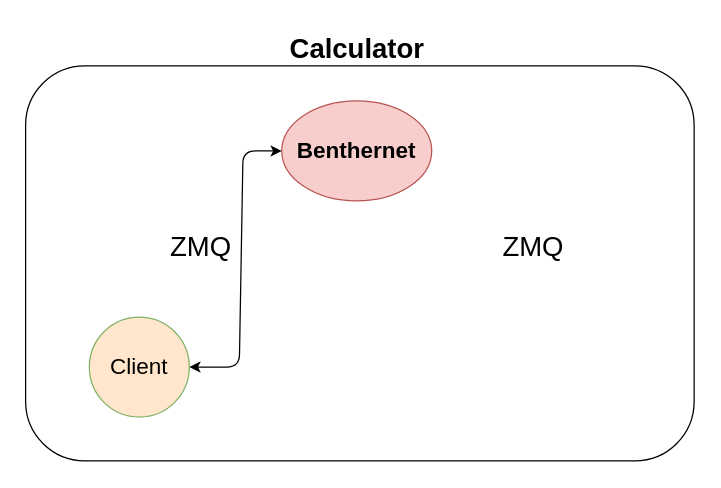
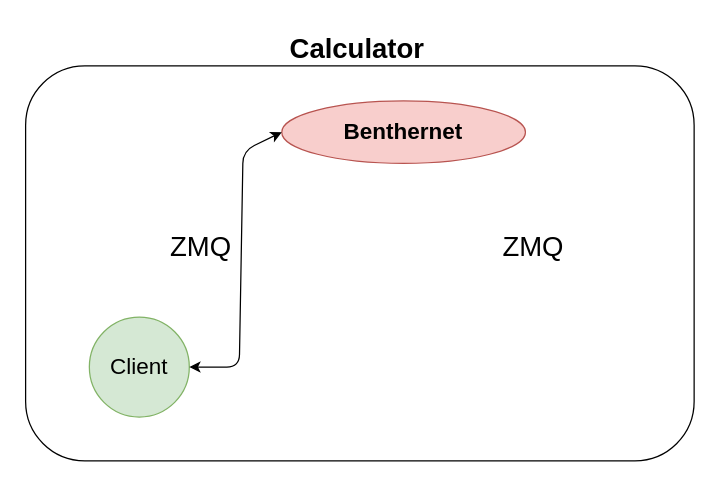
(357, 151) -> (404, 132)
(139, 367) -> (139, 367)
